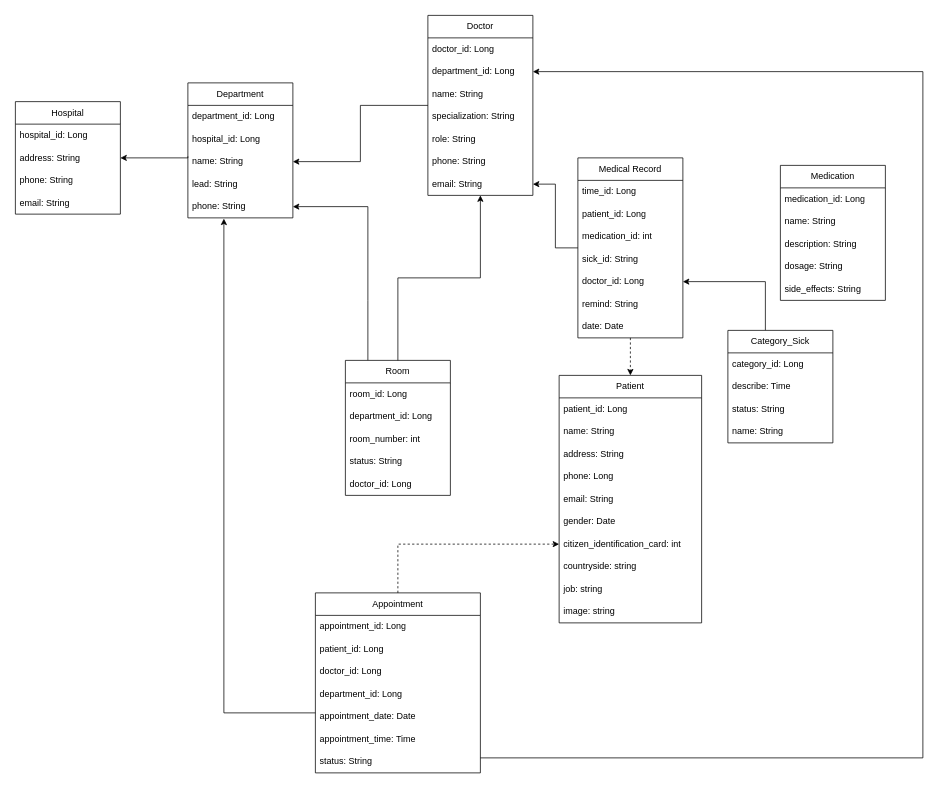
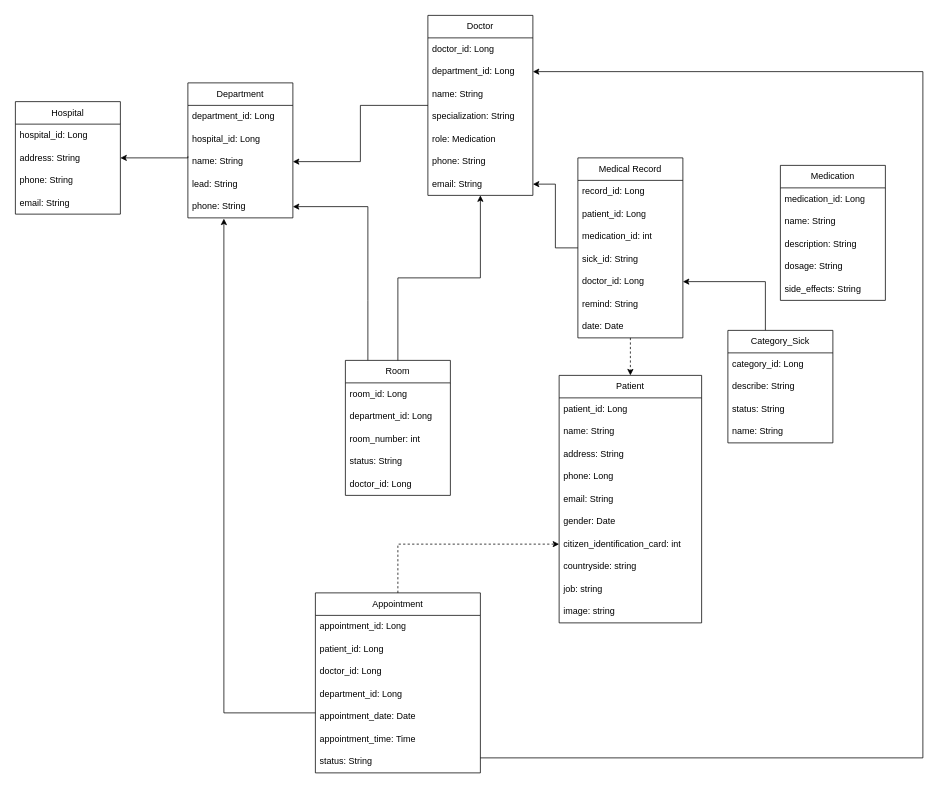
(458, 139) -> (467, 139)
(610, 192) -> (617, 192)
(763, 387) -> (768, 387)
